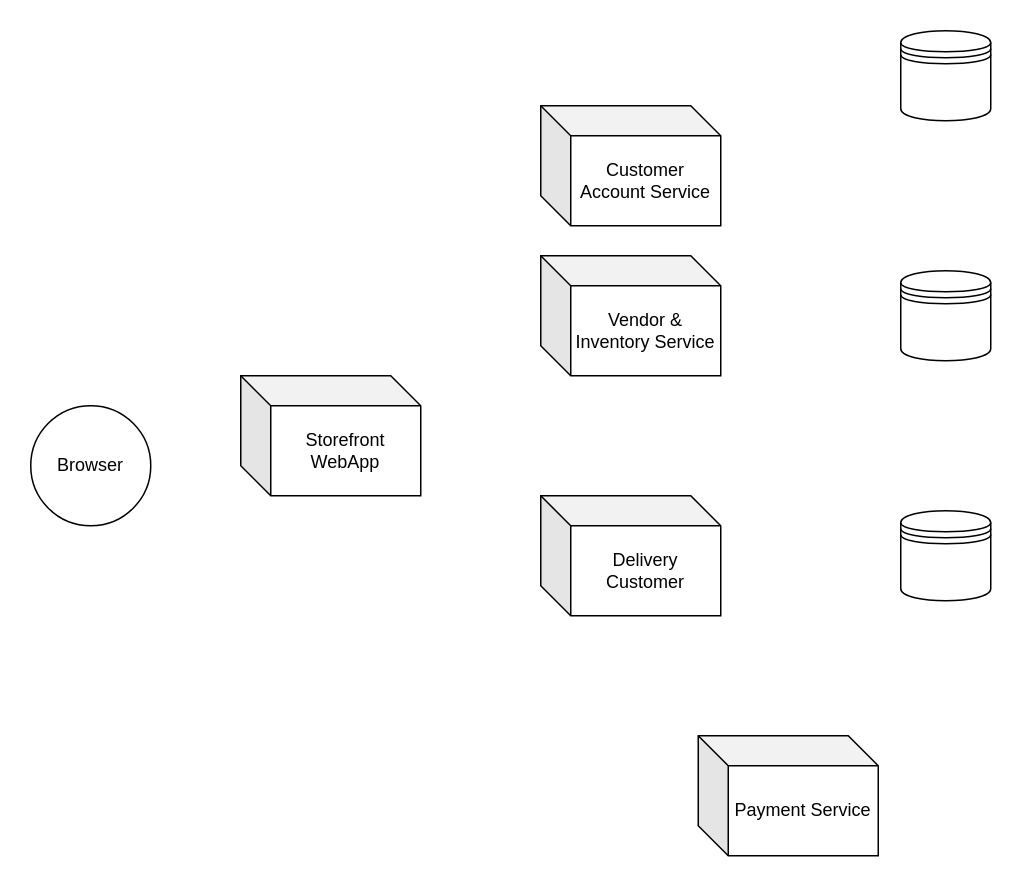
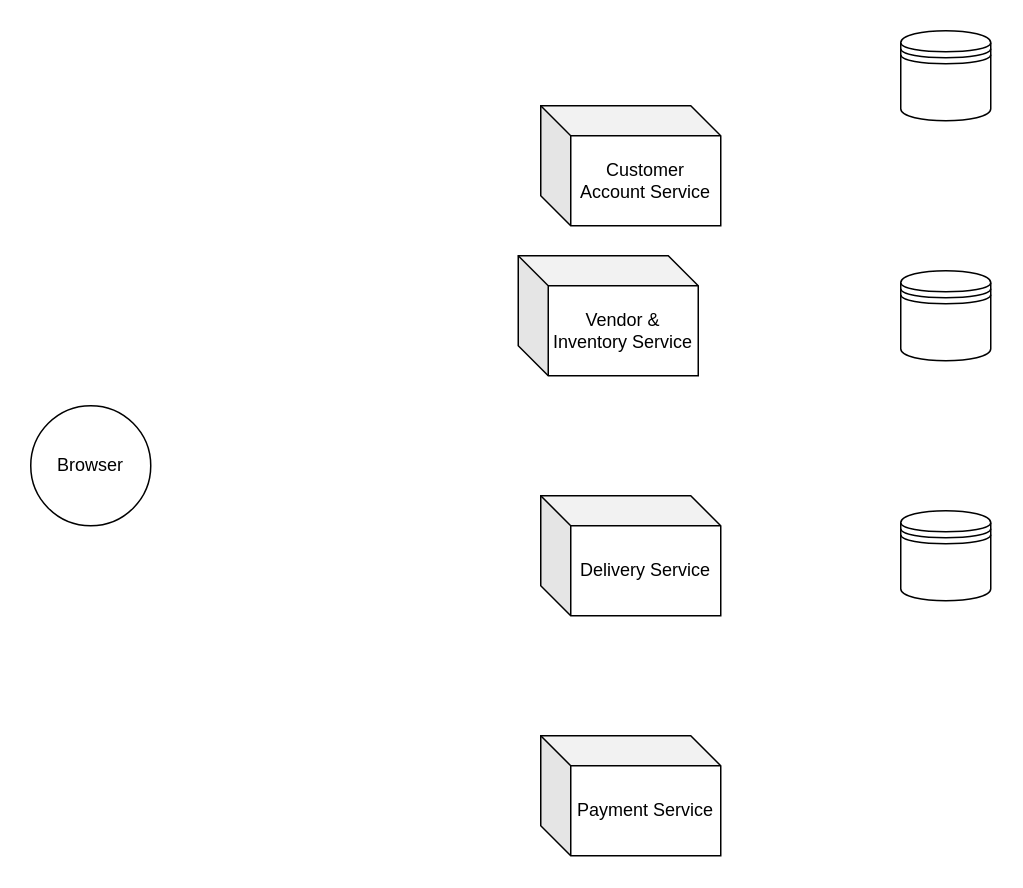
(631, 316) -> (608, 316)
(331, 436) -> none
(646, 571) -> (646, 571)
(788, 796) -> (631, 796)
